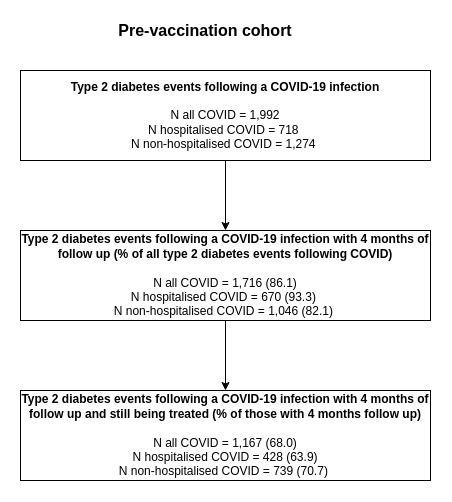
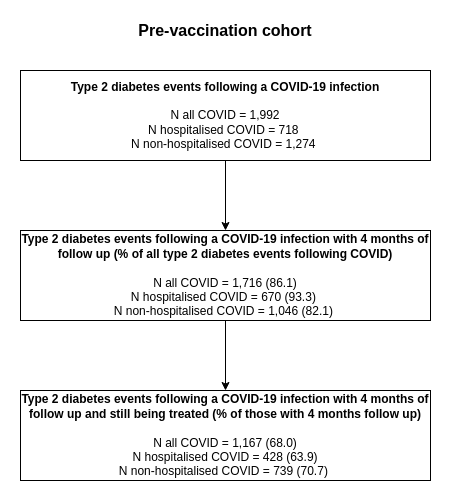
(206, 31) -> (226, 31)
